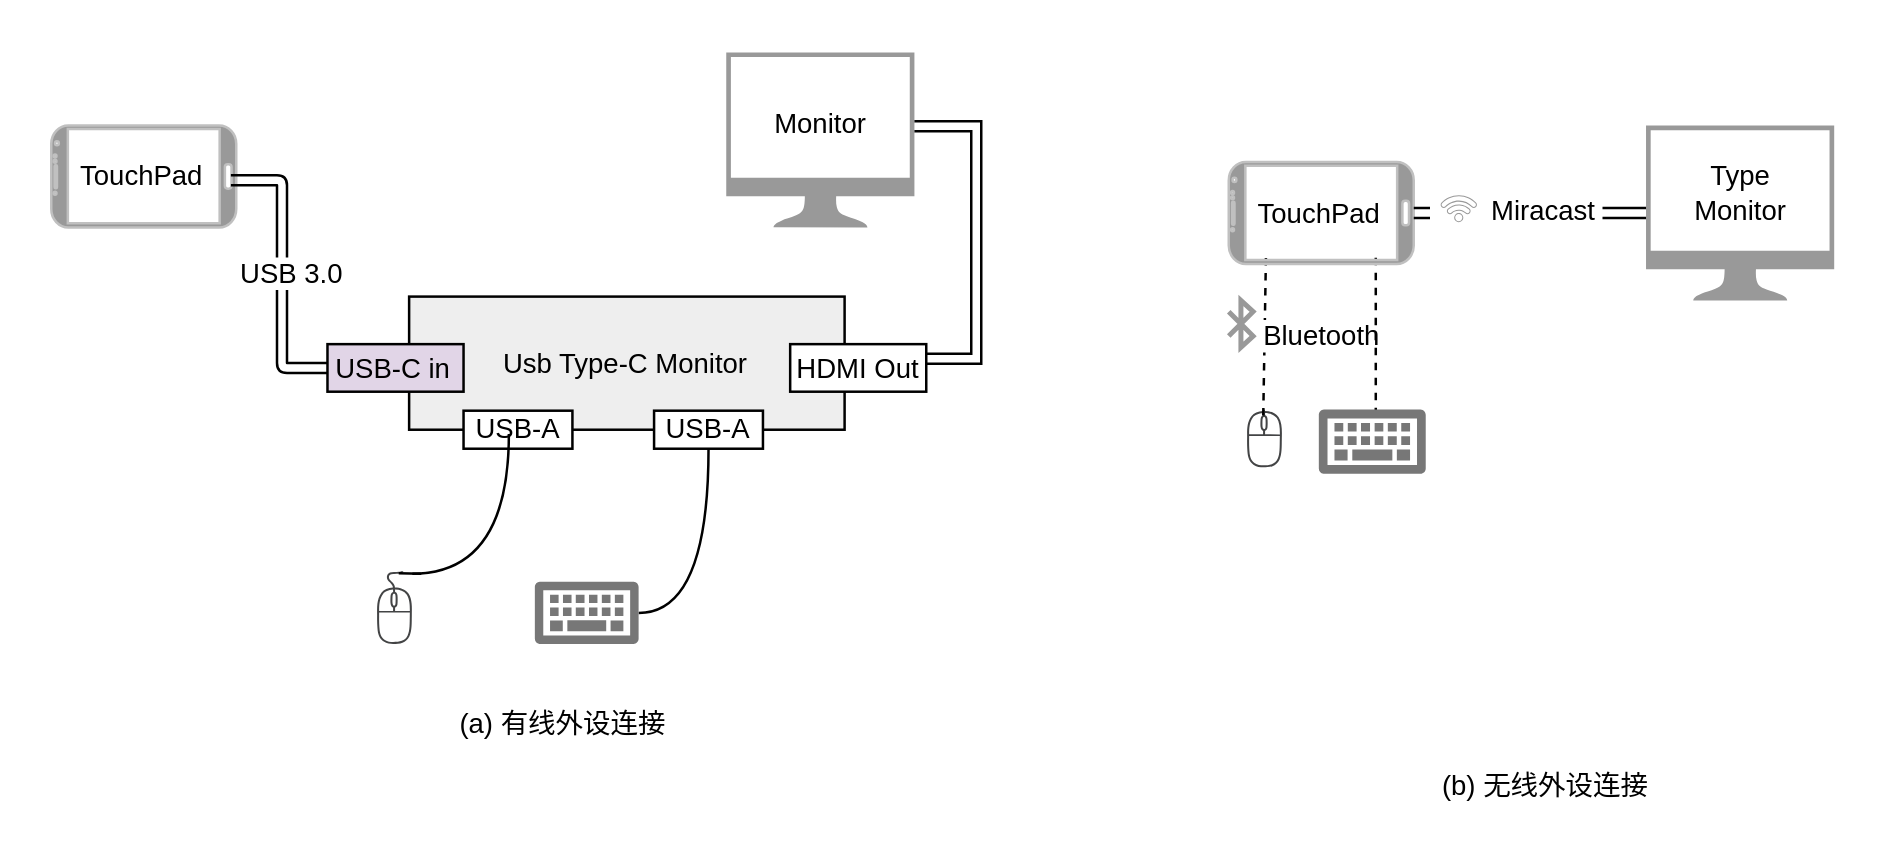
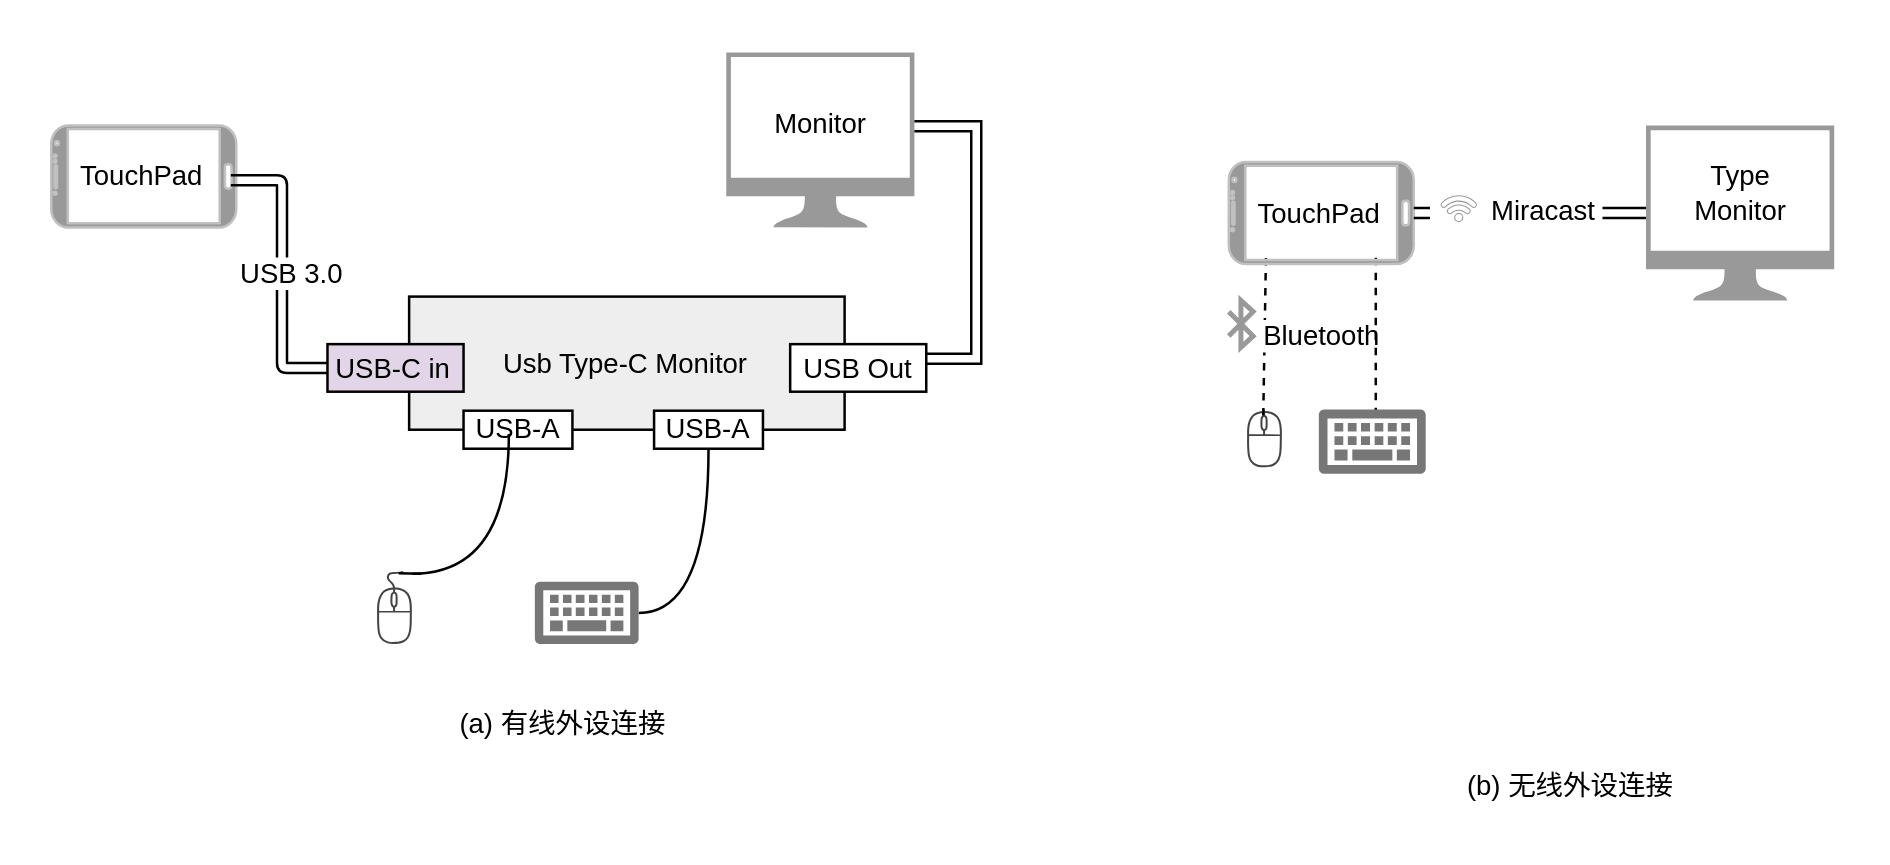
(859, 369) -> (859, 369)
(1546, 786) -> (1571, 786)
